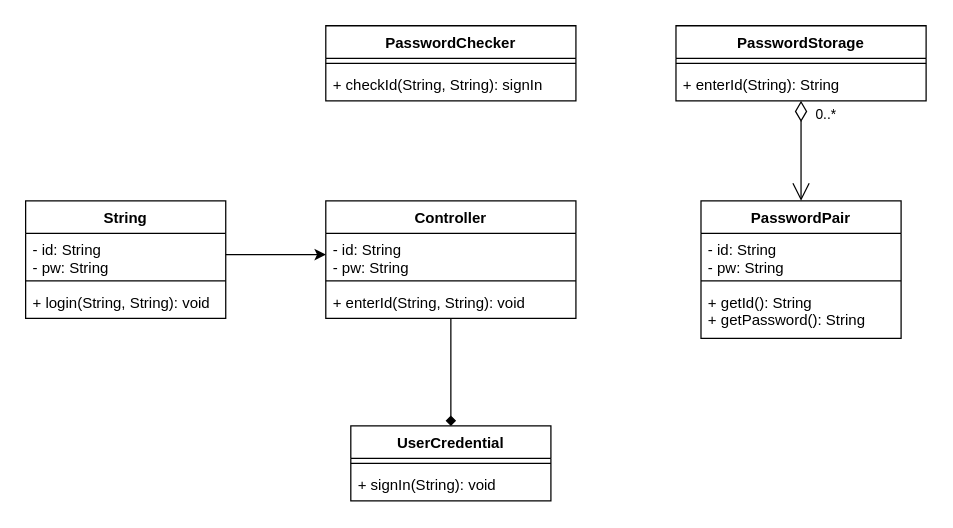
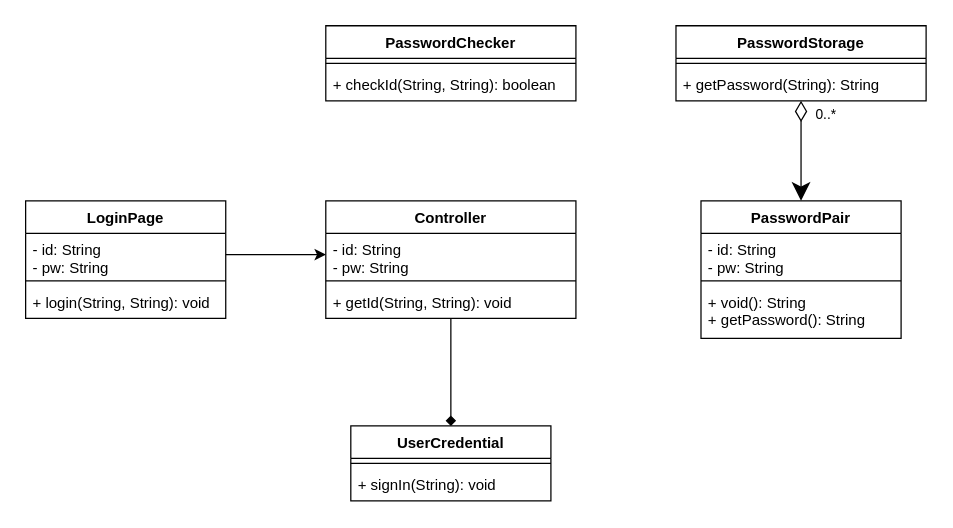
(456, 85) -> (460, 85)
(778, 85) -> (795, 85)
(801, 189) -> (801, 185)
(125, 218) -> (125, 218)
(447, 303) -> (439, 303)
(771, 303) -> (765, 303)
